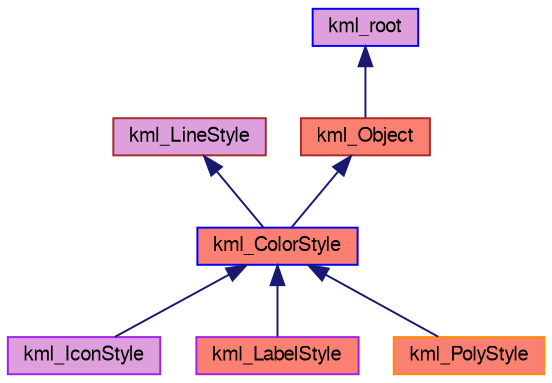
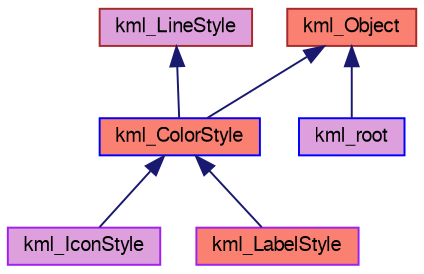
(365, 92) -> (352, 92)
(469, 356) -> none
